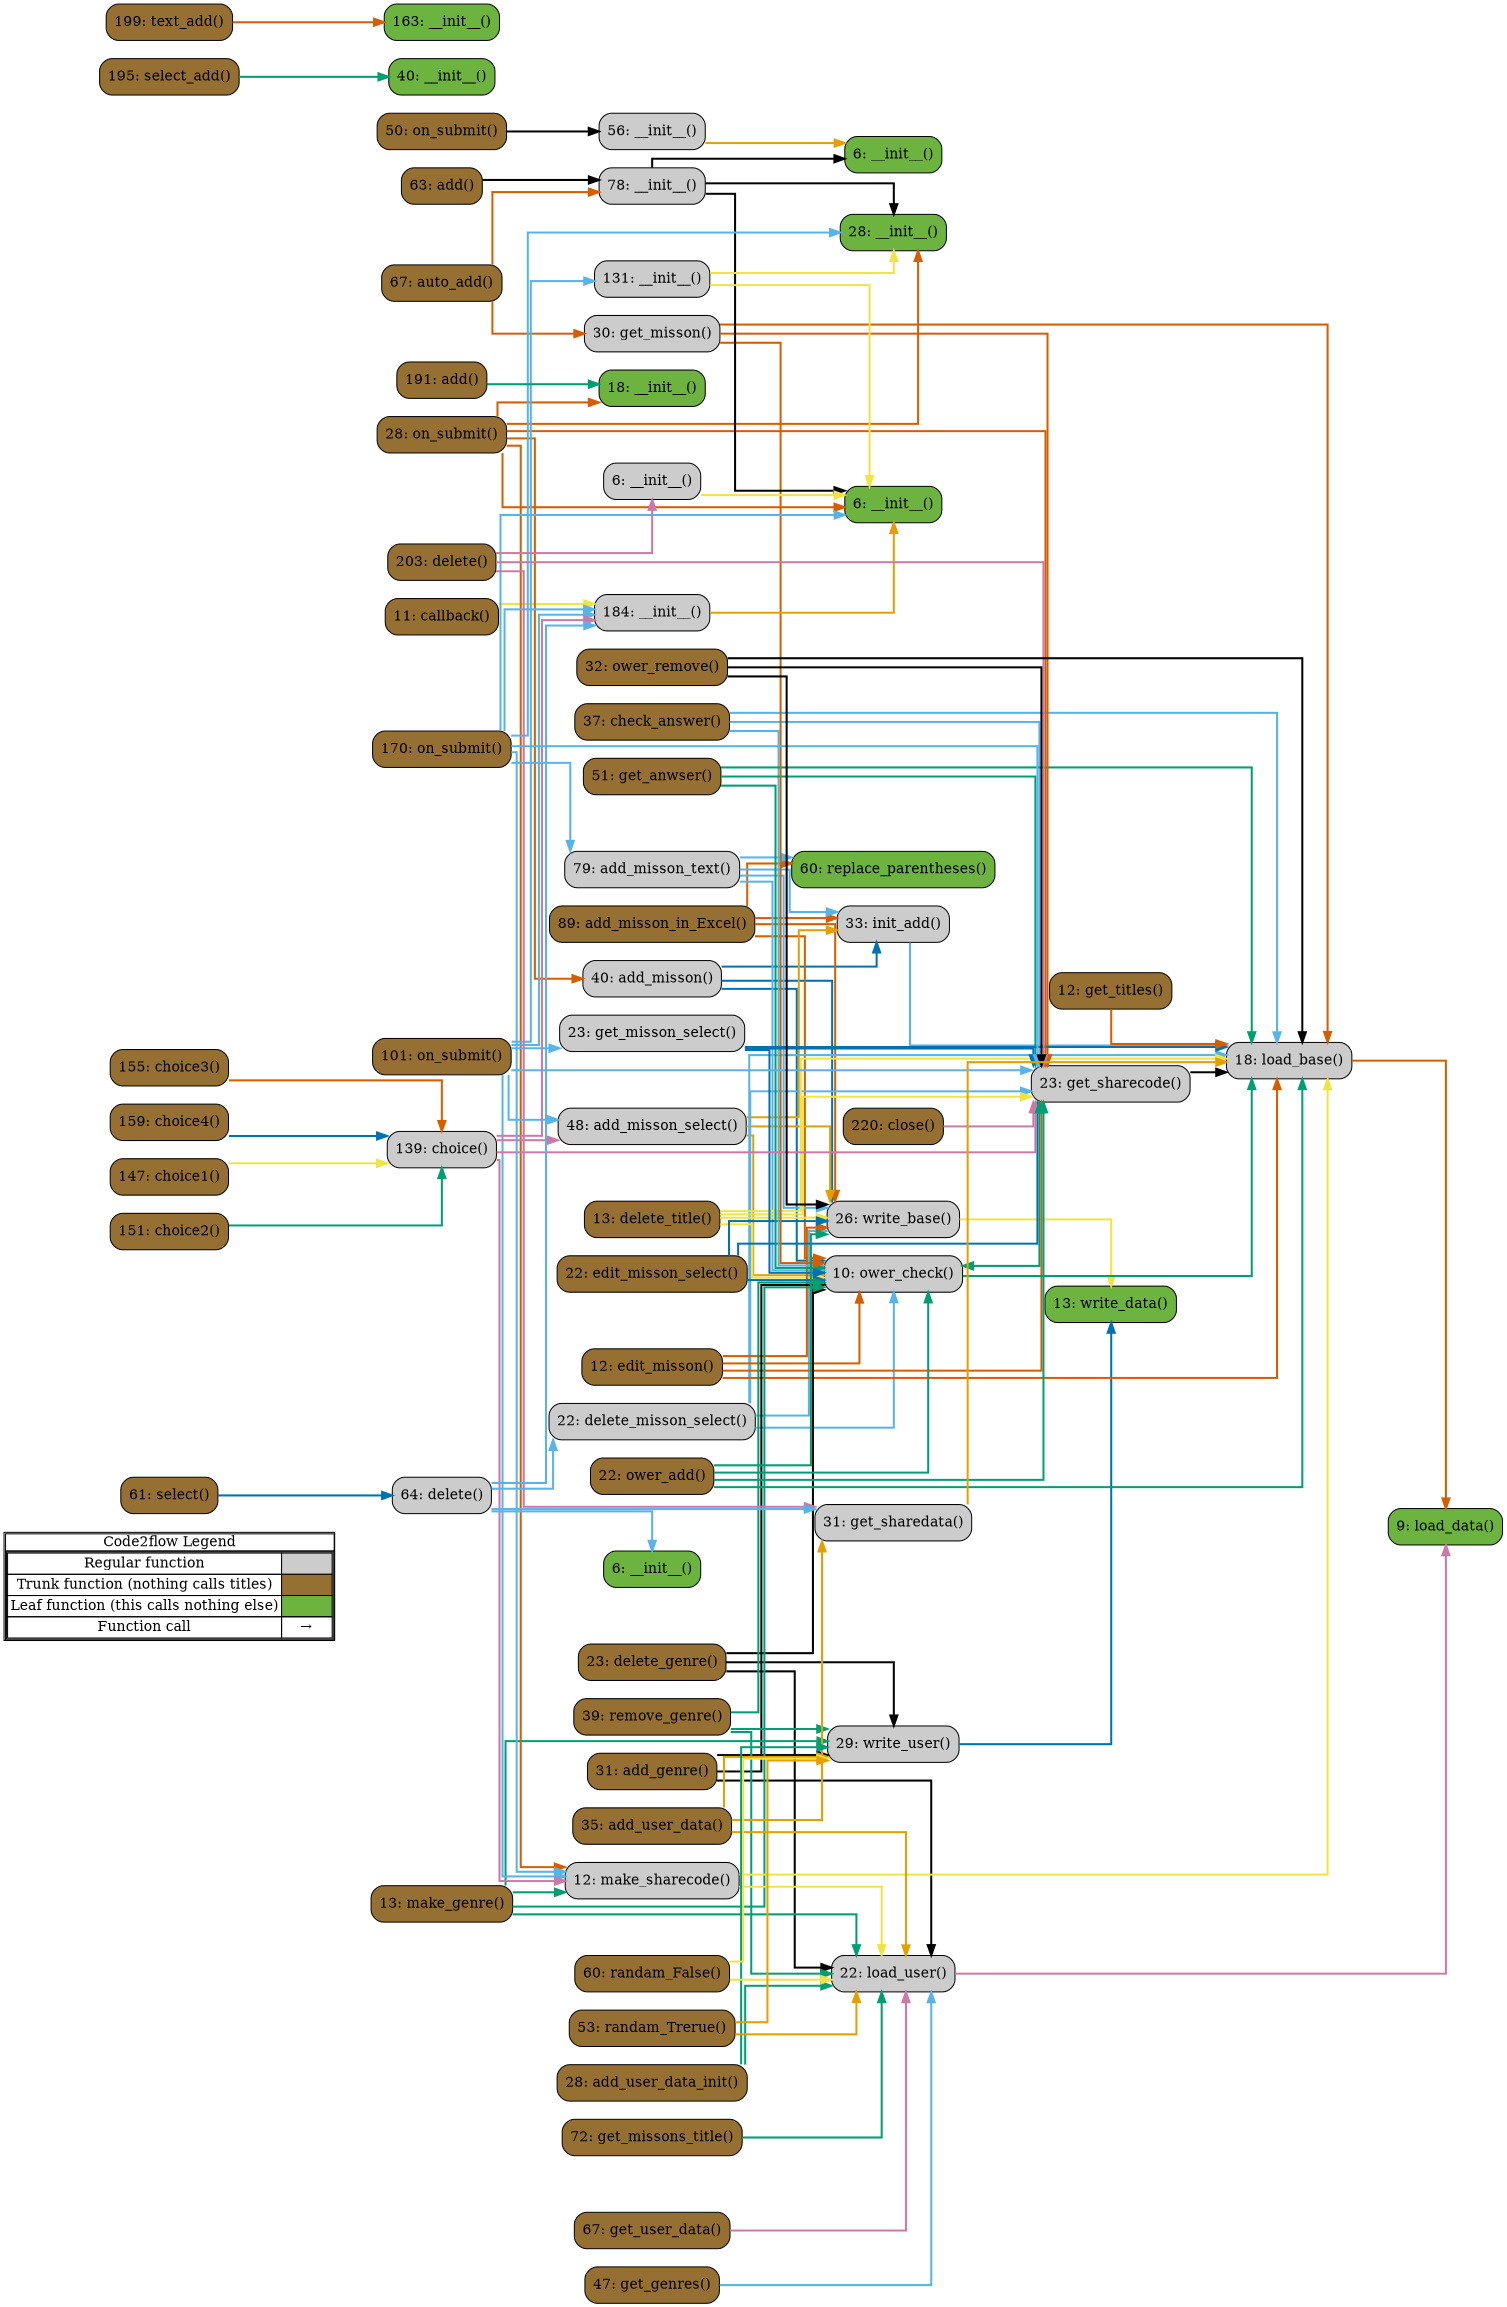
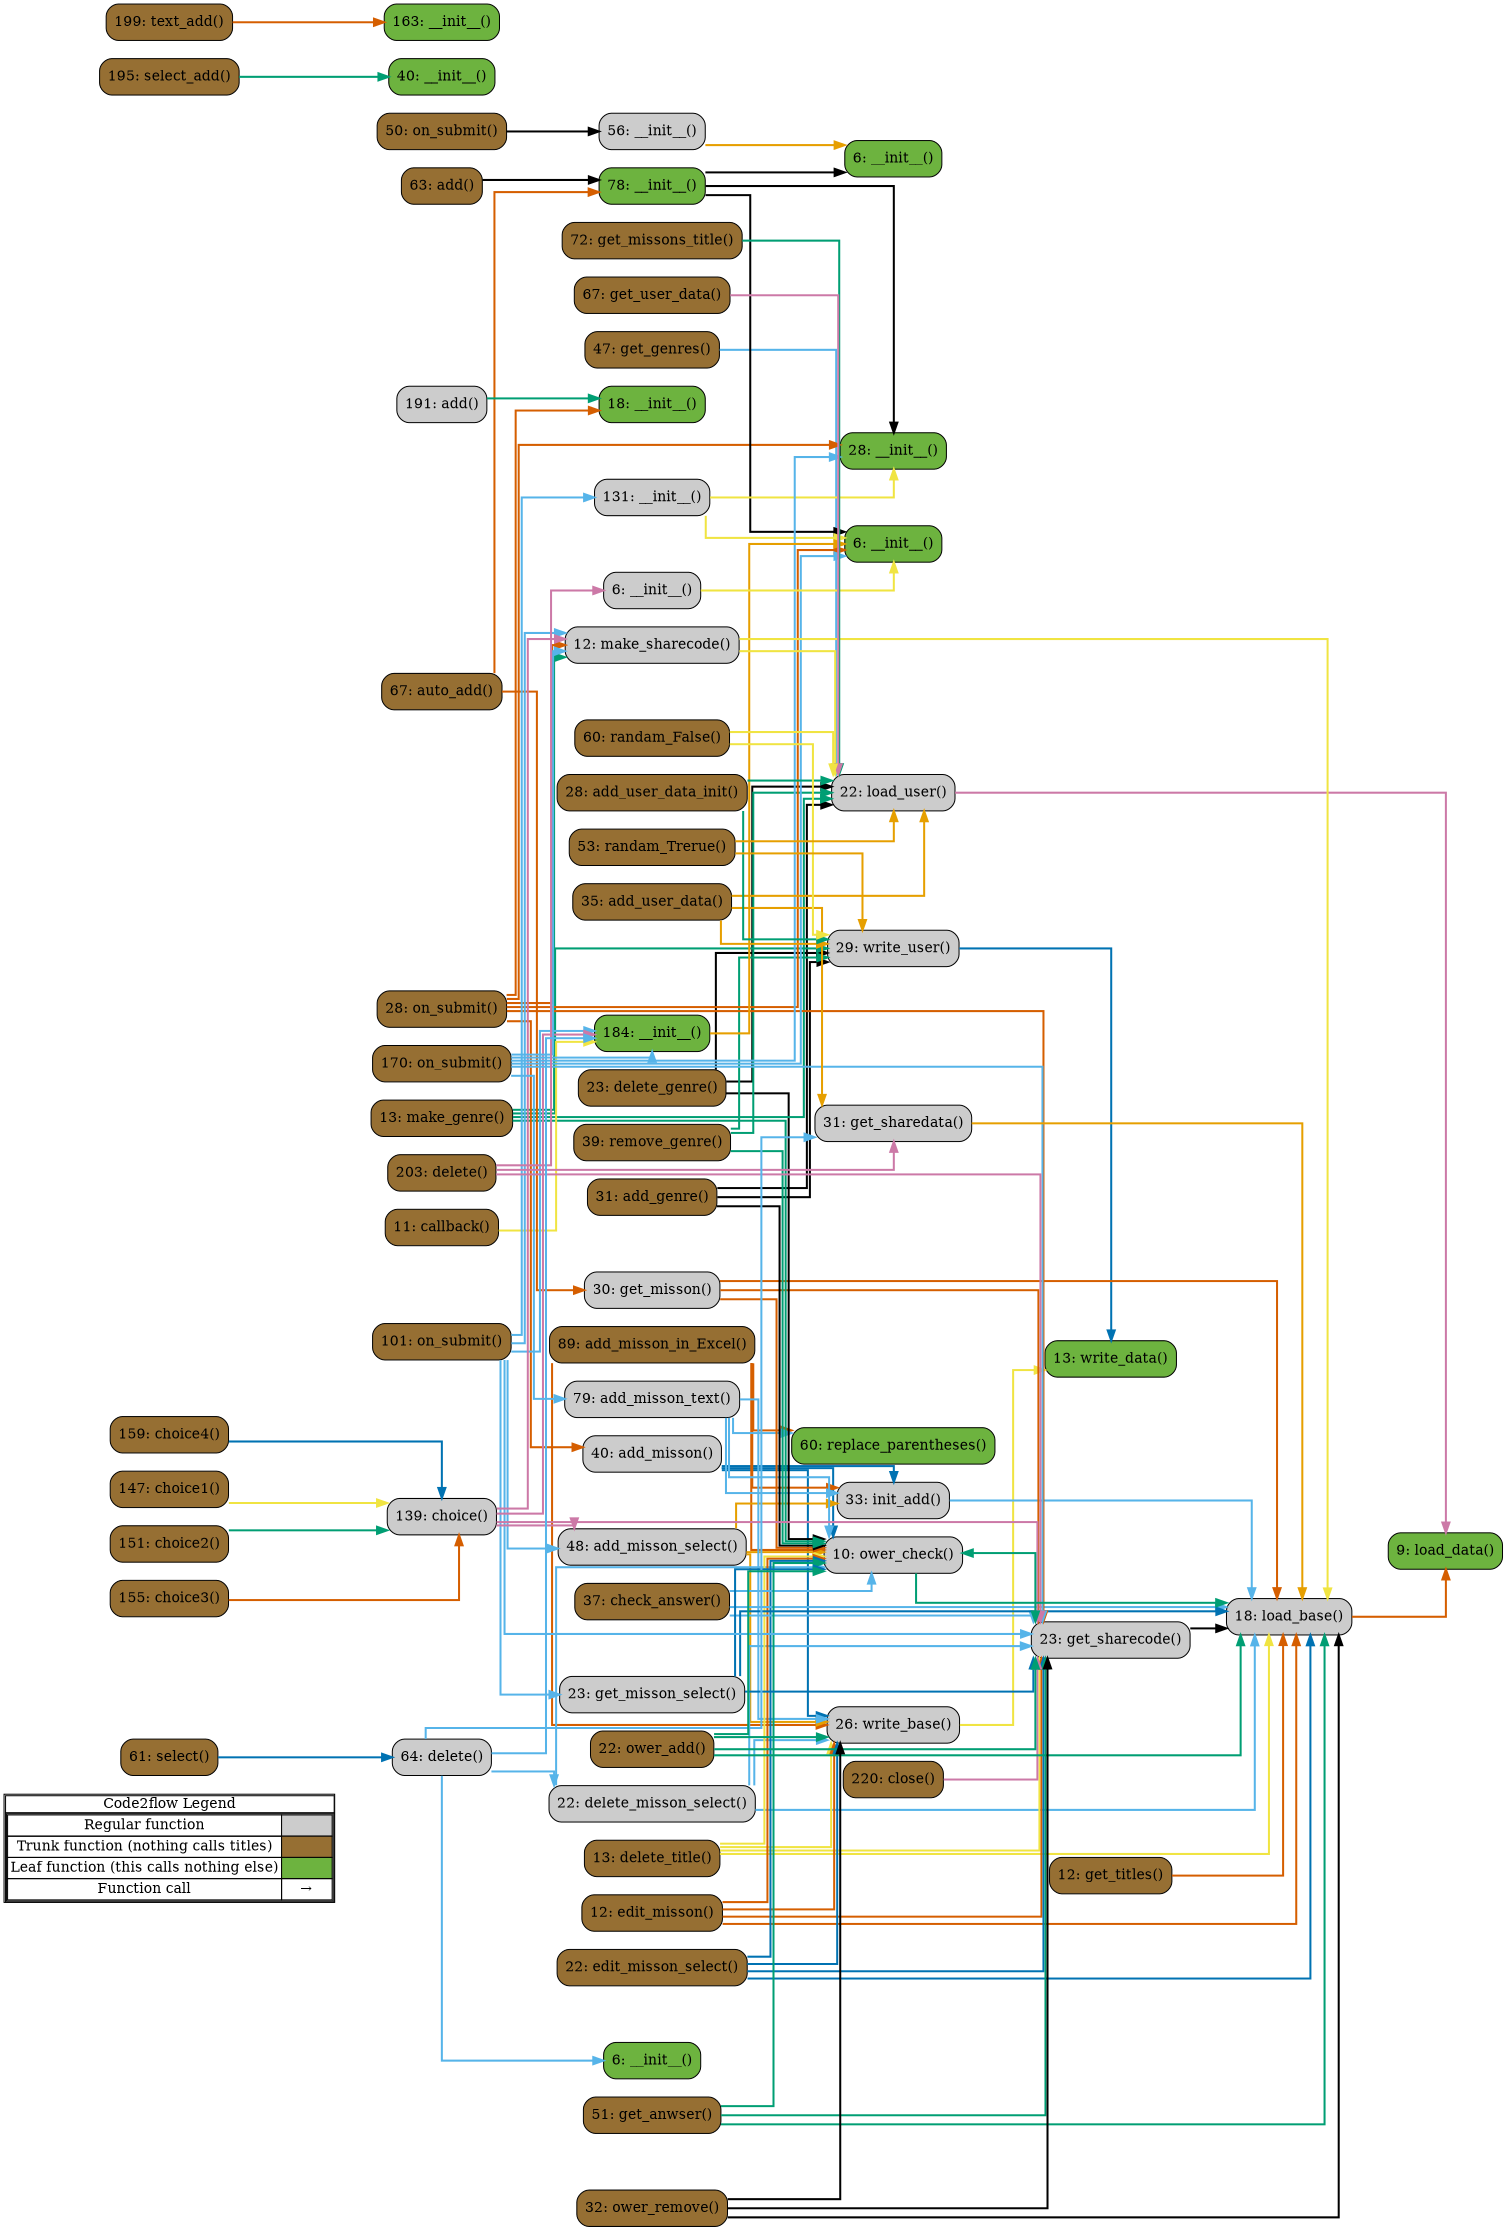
(652, 186) -> (652, 186)
(442, 380) -> (442, 404)
(652, 613) -> (652, 1033)
none -> (1196, 1979)
